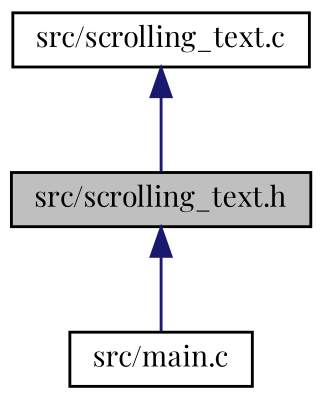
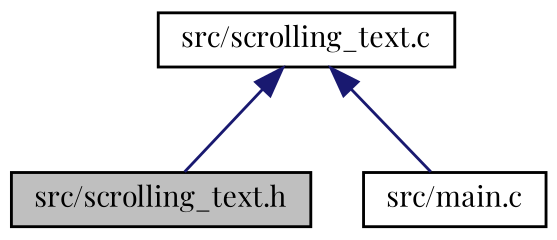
(161, 294) -> (391, 130)
